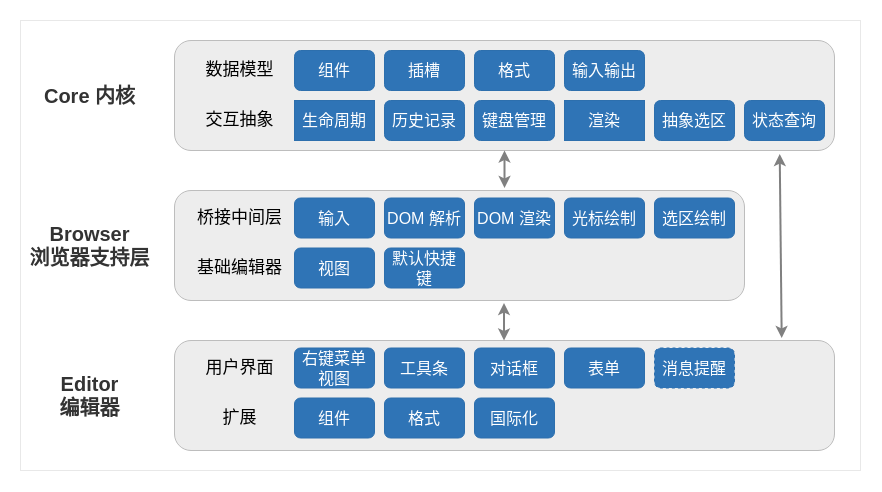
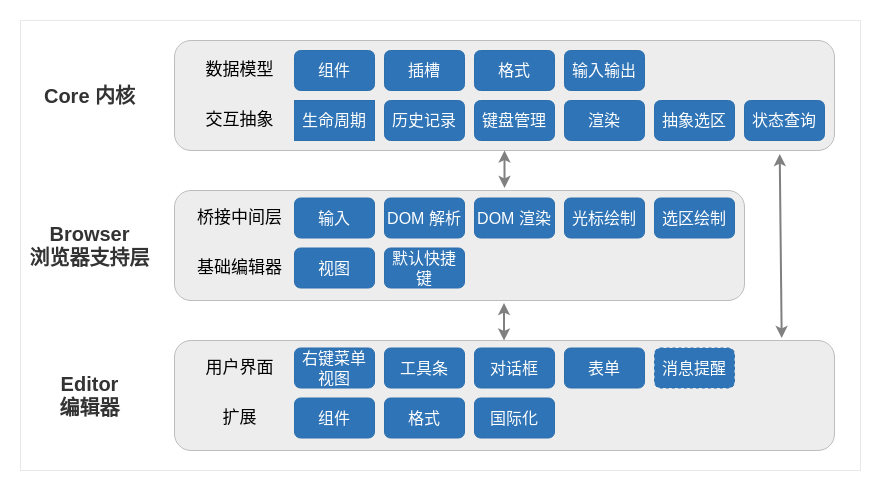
(605, 121) -> (605, 121)
